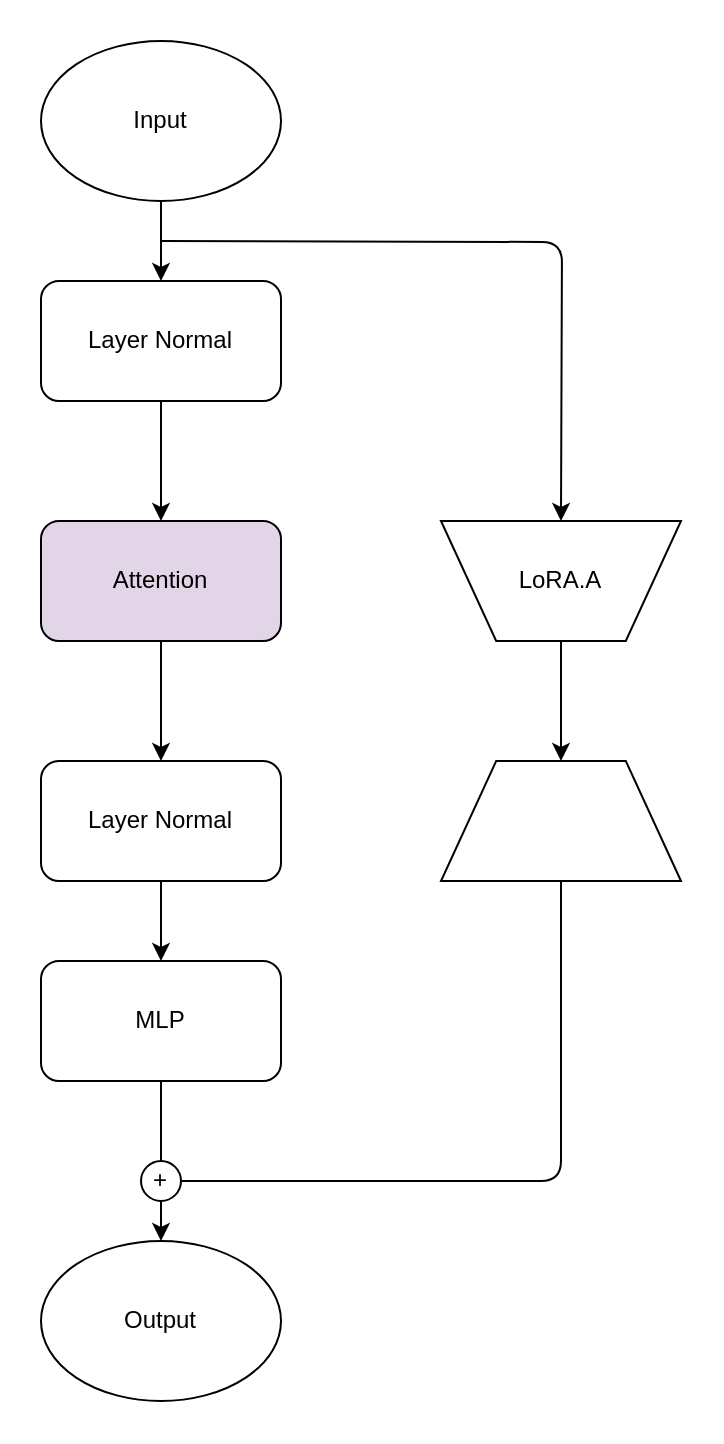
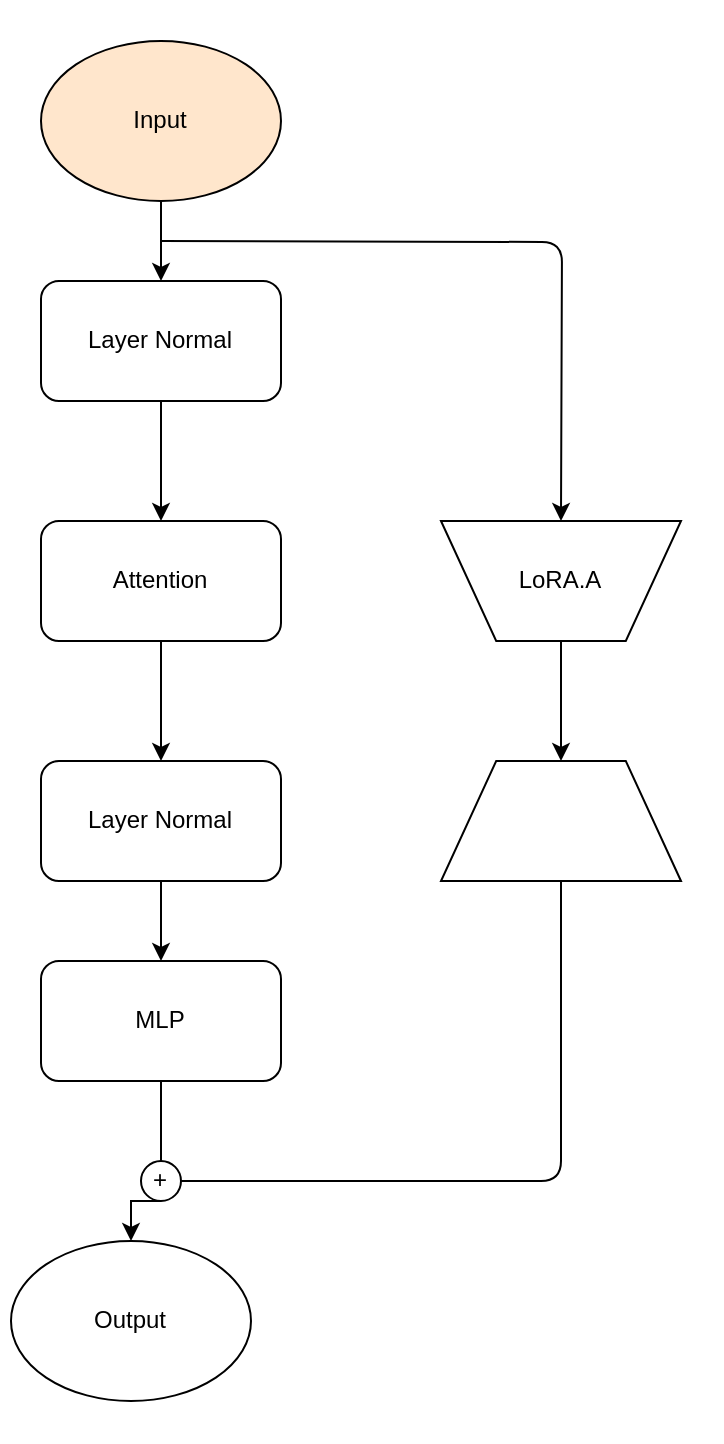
(161, 121) -> (161, 121)
(161, 581) -> (161, 581)
(161, 1321) -> (131, 1321)
